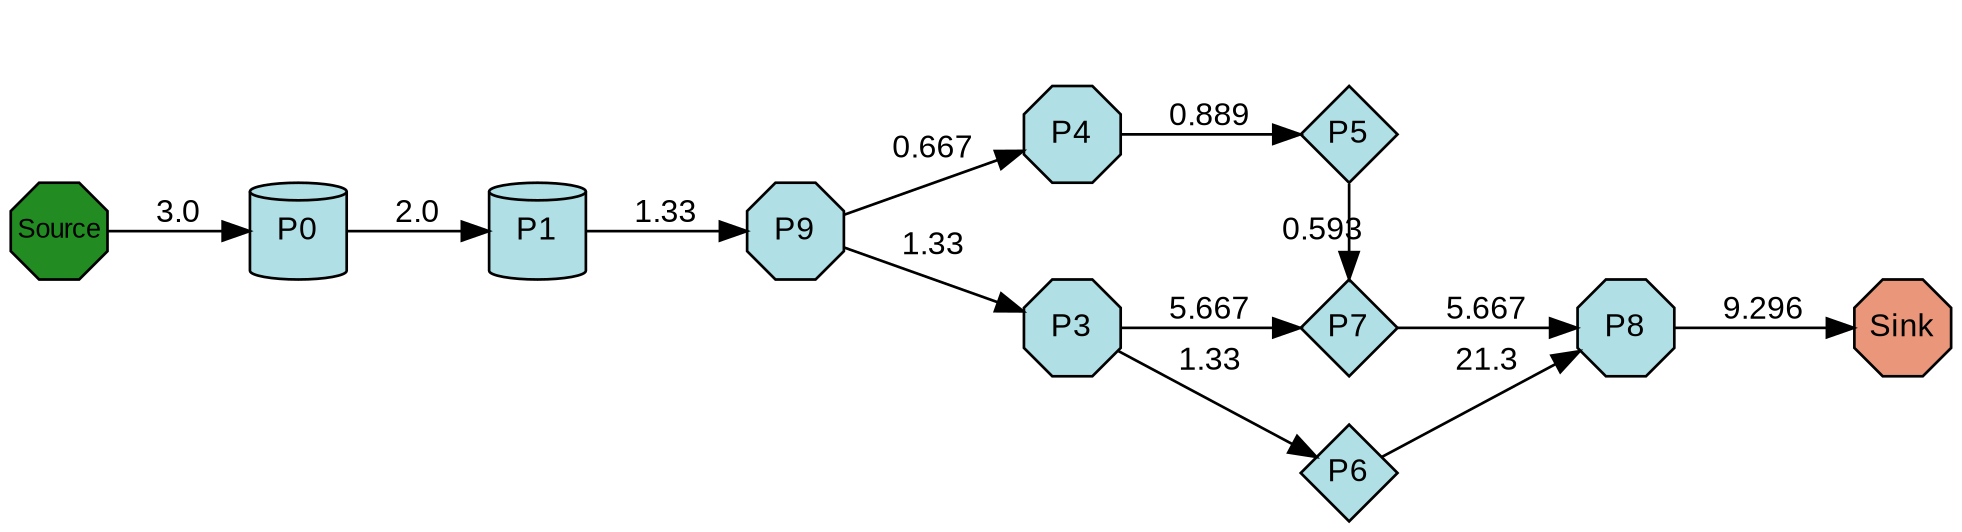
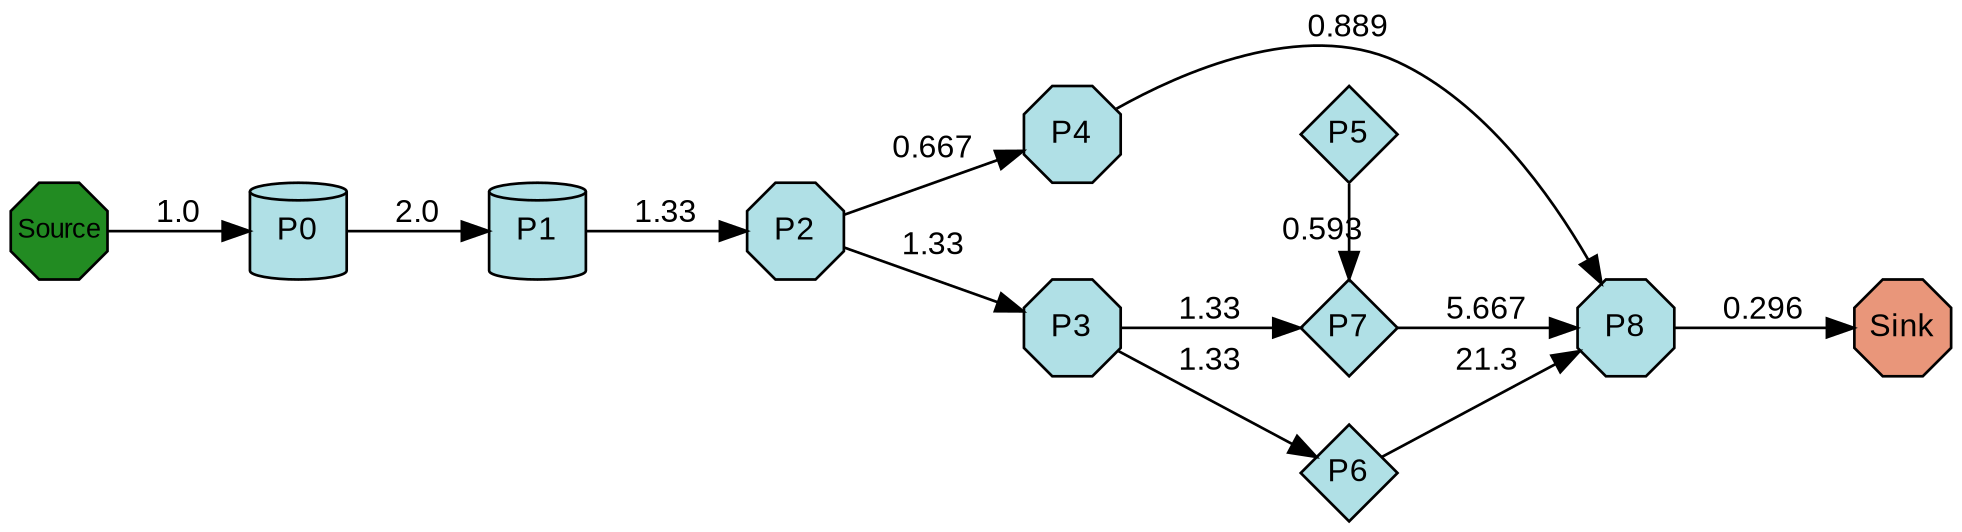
(1197, 134) -> (1390, 59)
(179, 214) -> (179, 214)
(796, 231) -> (796, 231)
(1211, 310) -> (1211, 310)
(1764, 310) -> (1764, 310)
